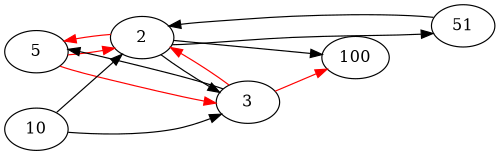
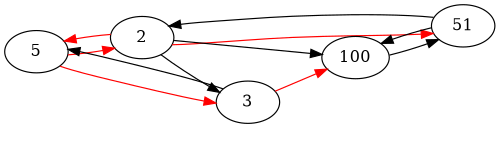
none -> (412, 33)
(296, 37) -> (296, 37)
none -> (409, 50)
(205, 69) -> none
(36, 129) -> none
